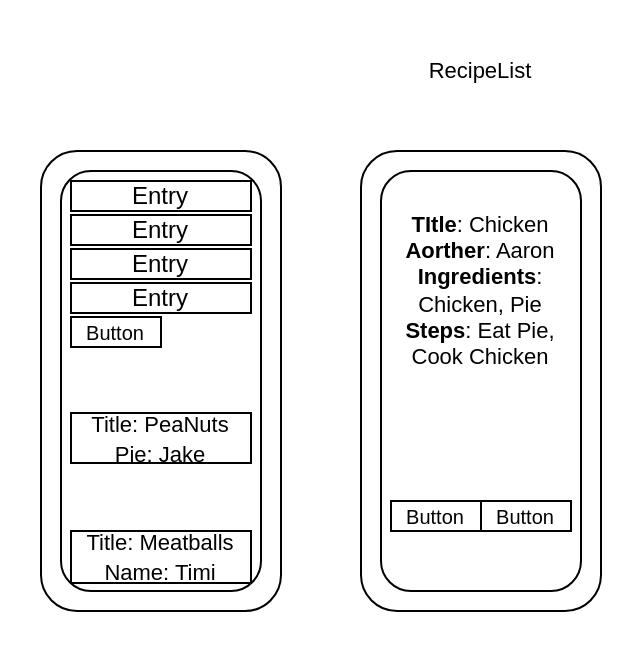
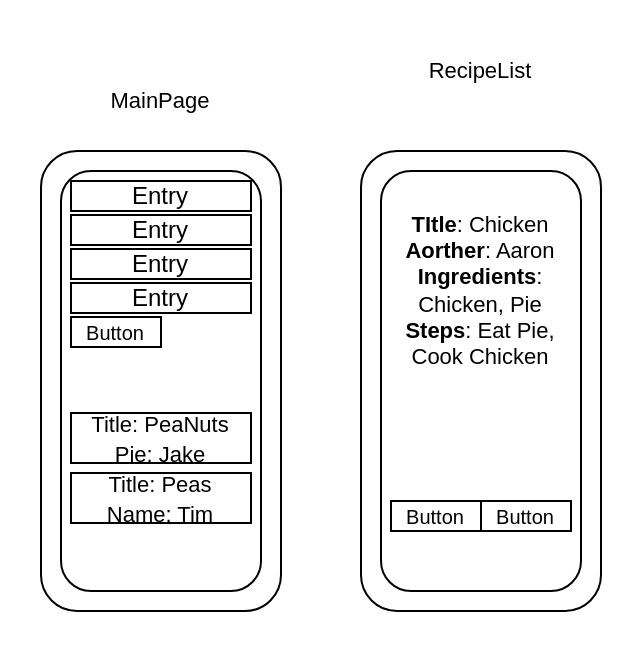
none -> (161, 101)
none -> (161, 498)
(161, 557) -> none
